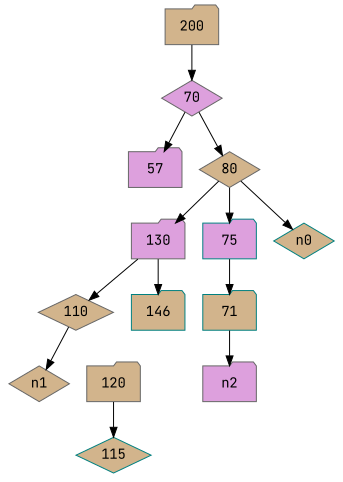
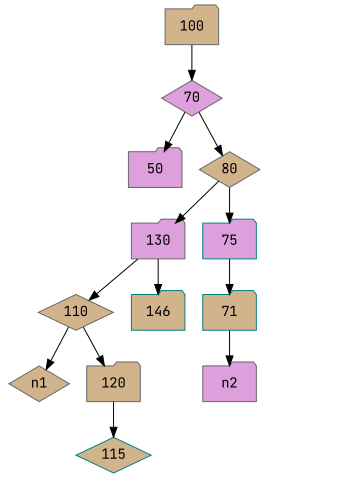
(192, 27) -> (192, 27)
(155, 170) -> (155, 170)
(304, 241) -> none
none -> (91, 342)
